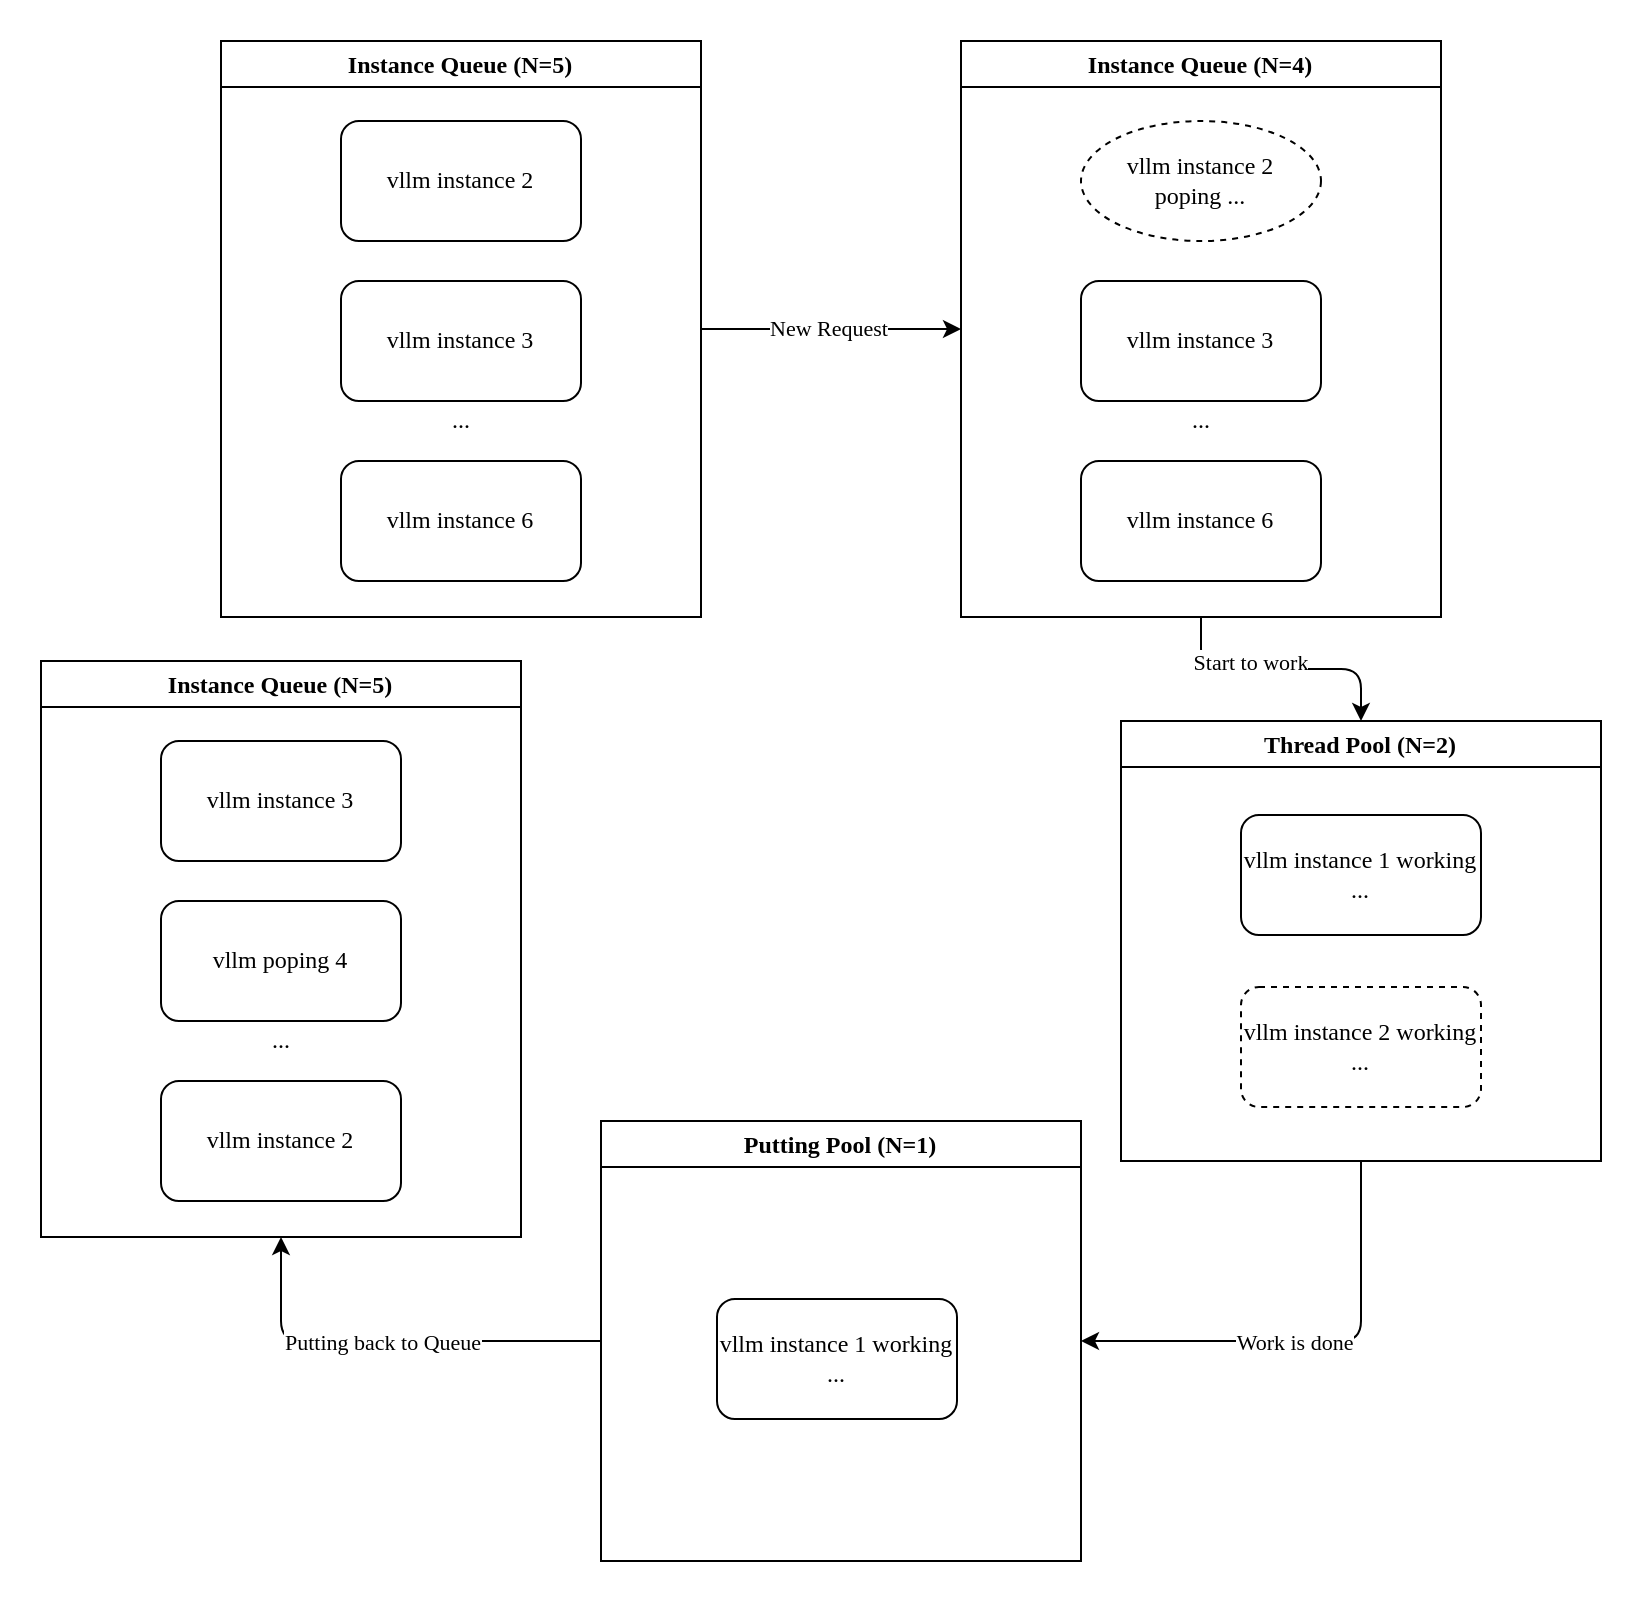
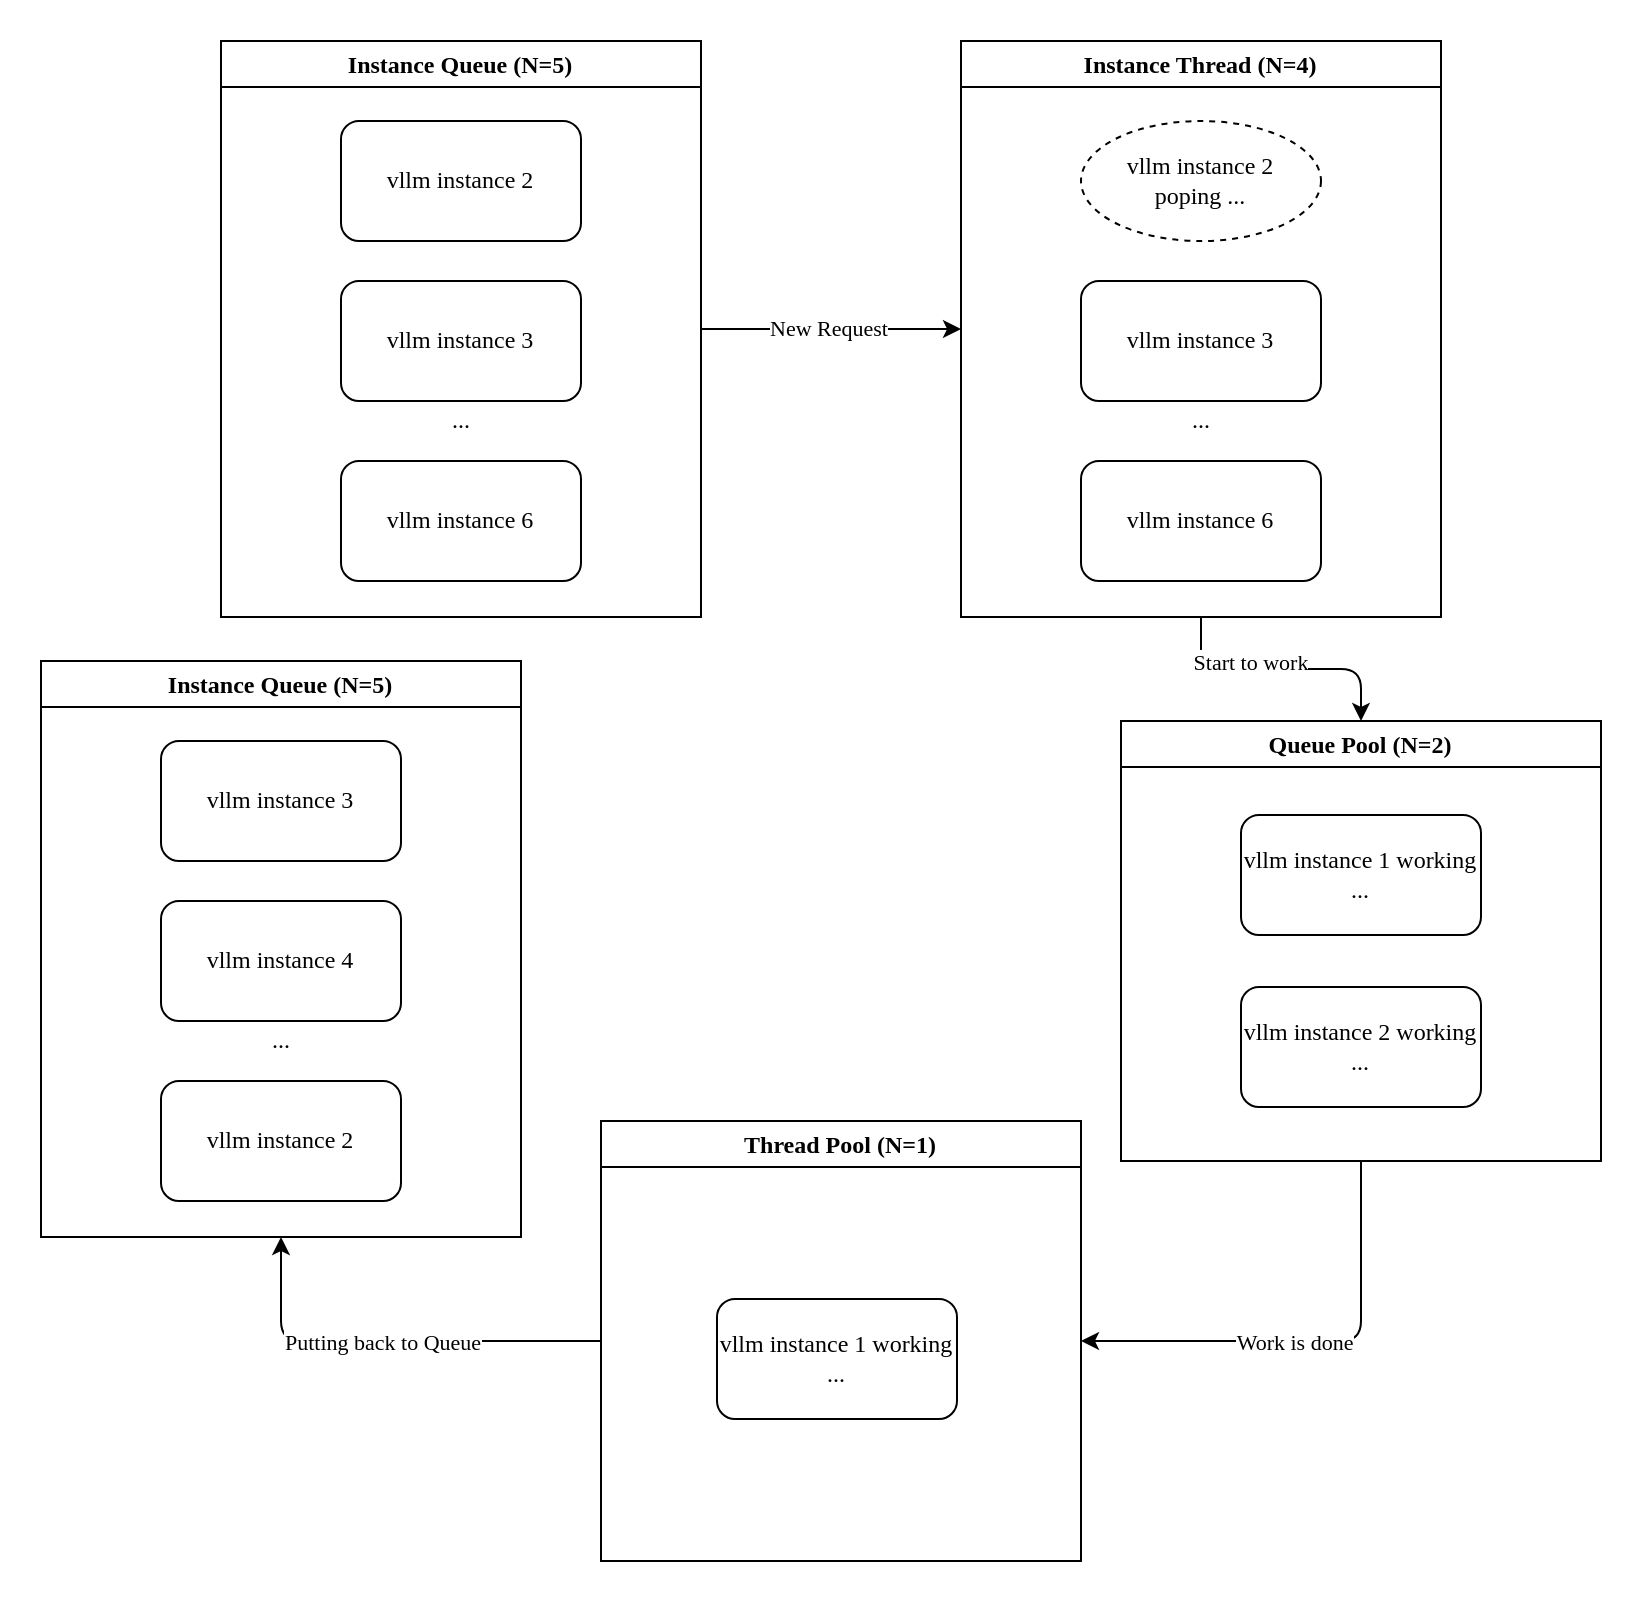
(1200, 65) -> (1200, 65)
(1360, 745) -> (1360, 745)
(281, 961) -> (281, 961)
(1361, 1047) -> (1361, 1047)
(840, 1145) -> (840, 1145)
